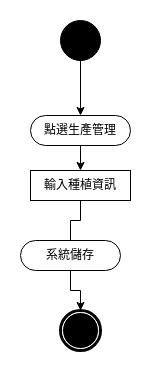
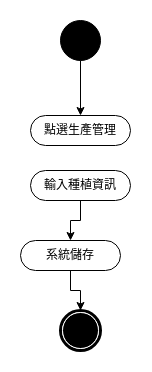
(81, 155) -> none
(81, 186) -> (81, 186)
(71, 235) -> (71, 232)
